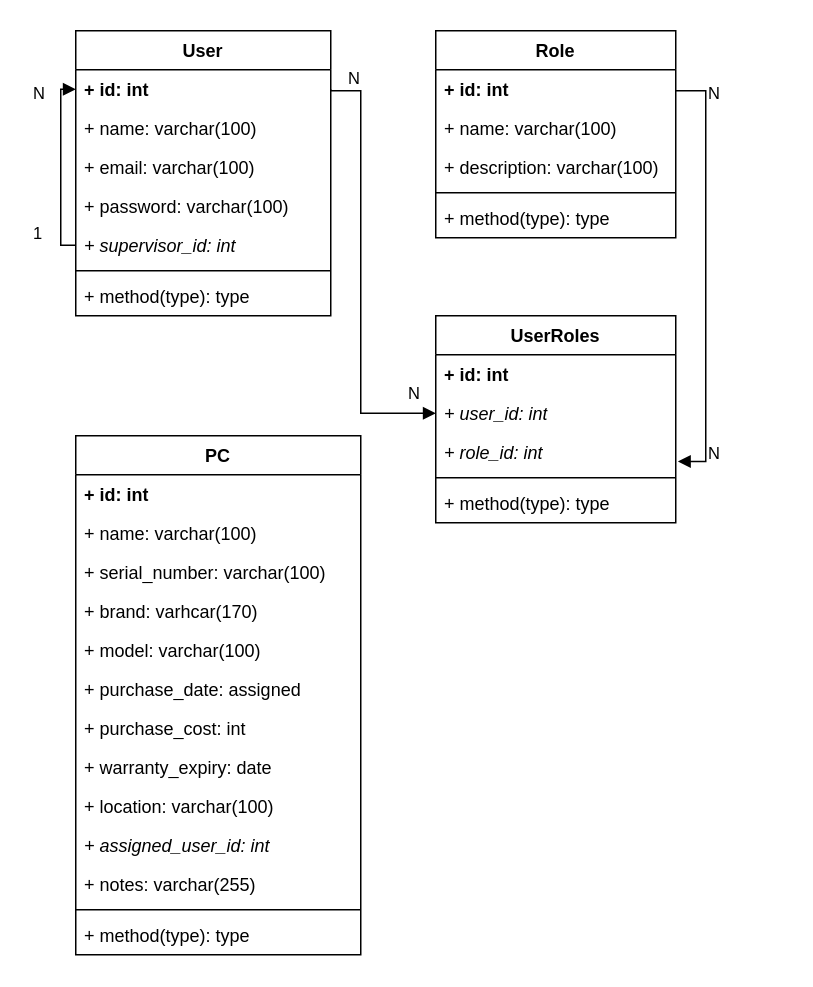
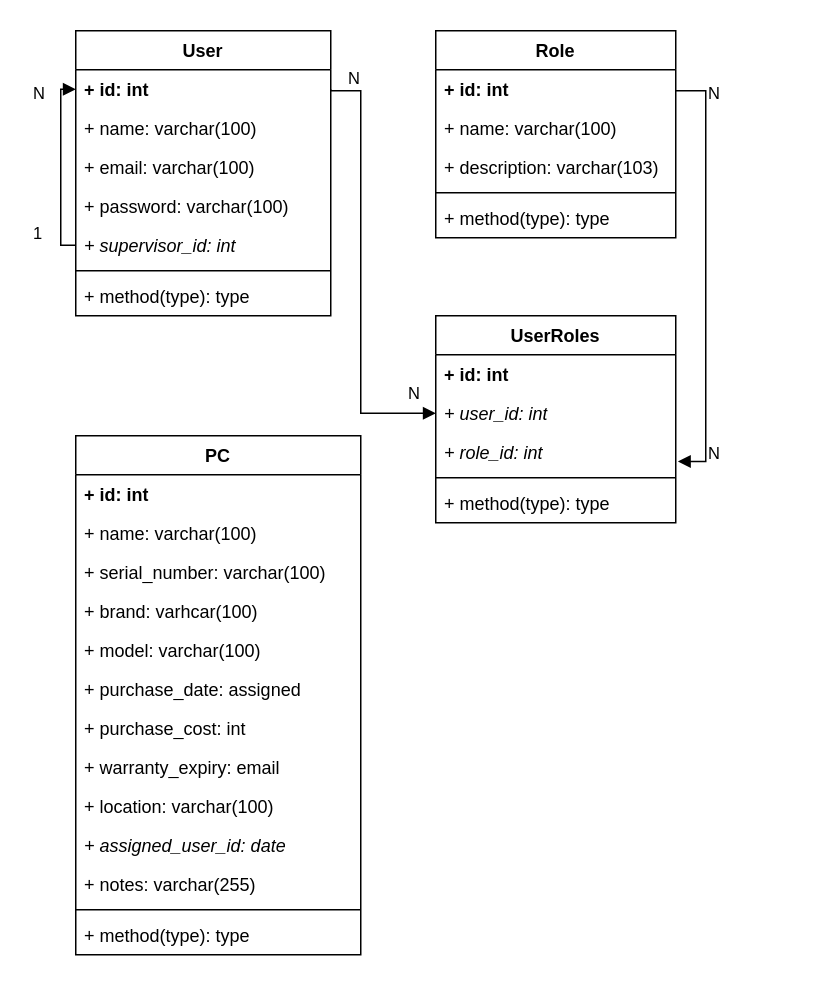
(568, 168) -> (568, 168)
(184, 613) -> (184, 613)
(191, 769) -> (192, 769)
(187, 847) -> (194, 847)
